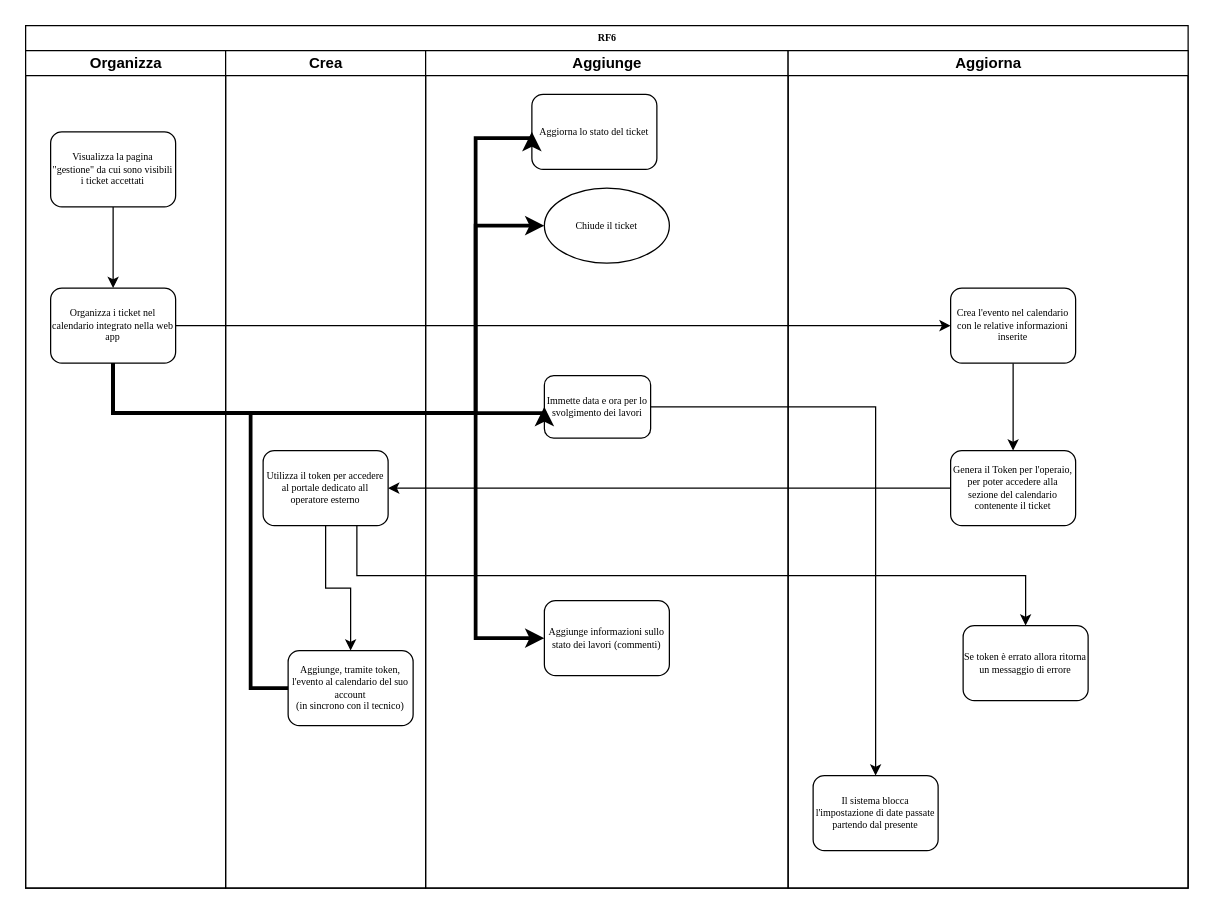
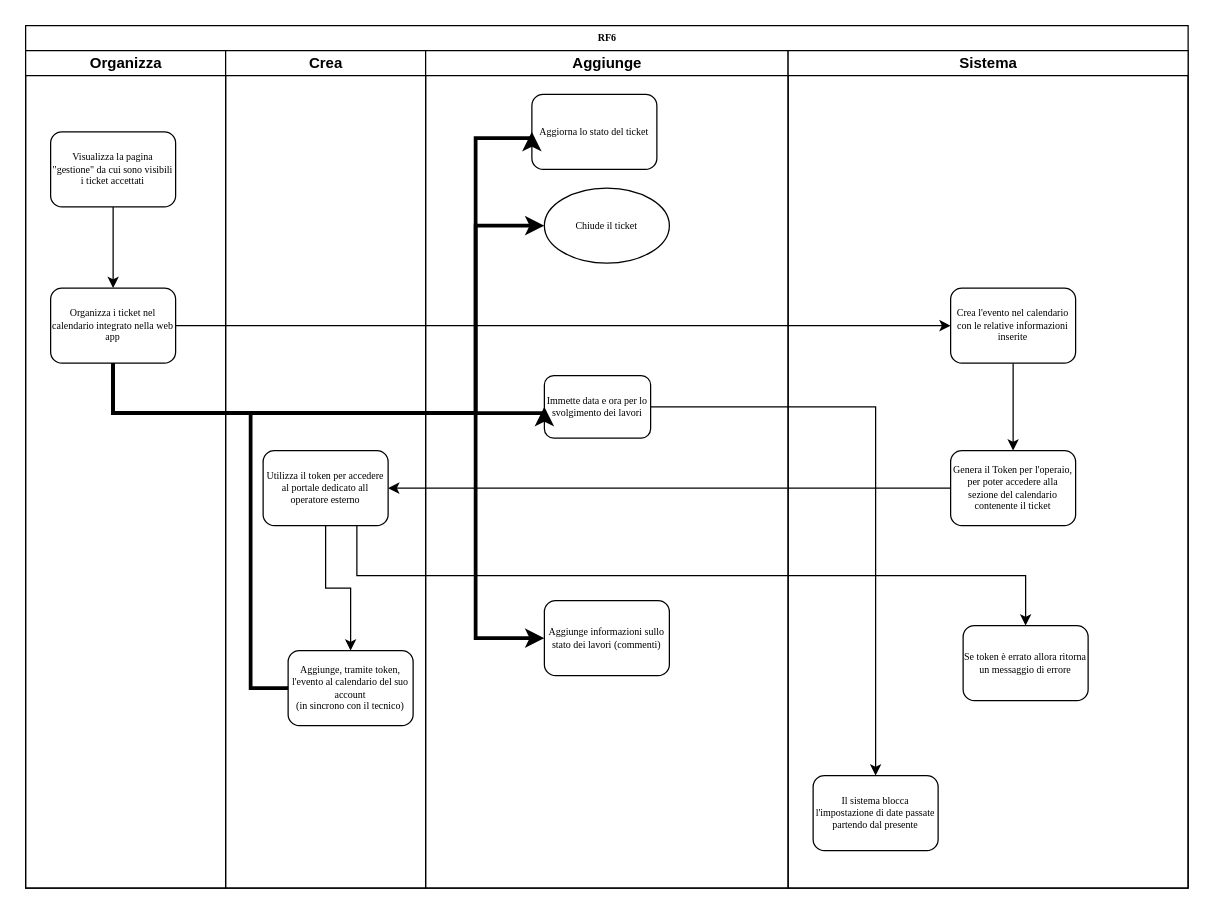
(989, 63) -> (989, 63)
